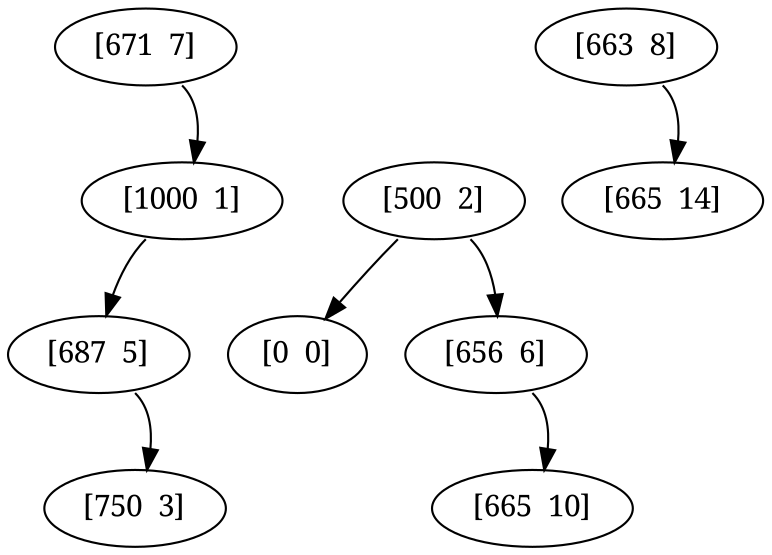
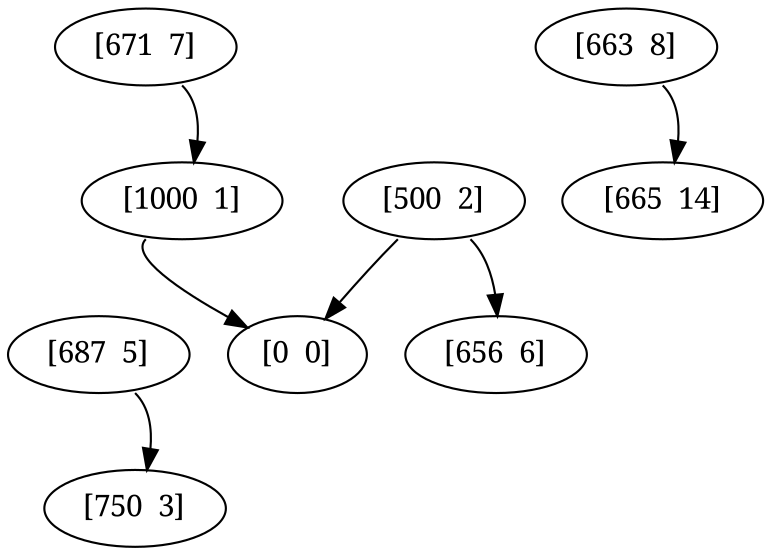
(126, 265) -> (176, 285)
(532, 508) -> none
